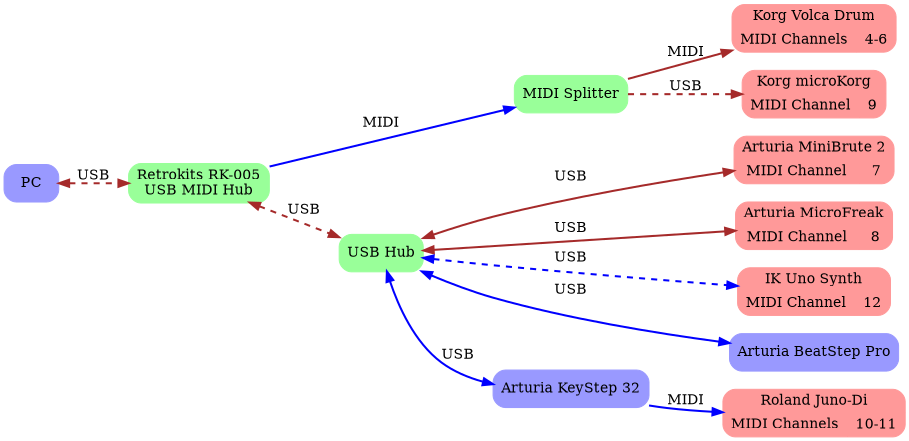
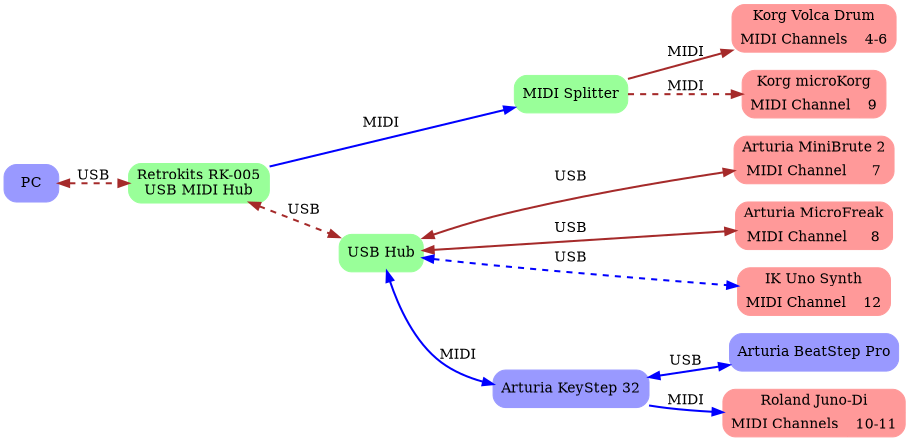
(686, 87) -> (686, 87)
(573, 317) -> (689, 371)
(458, 355) -> (458, 355)
